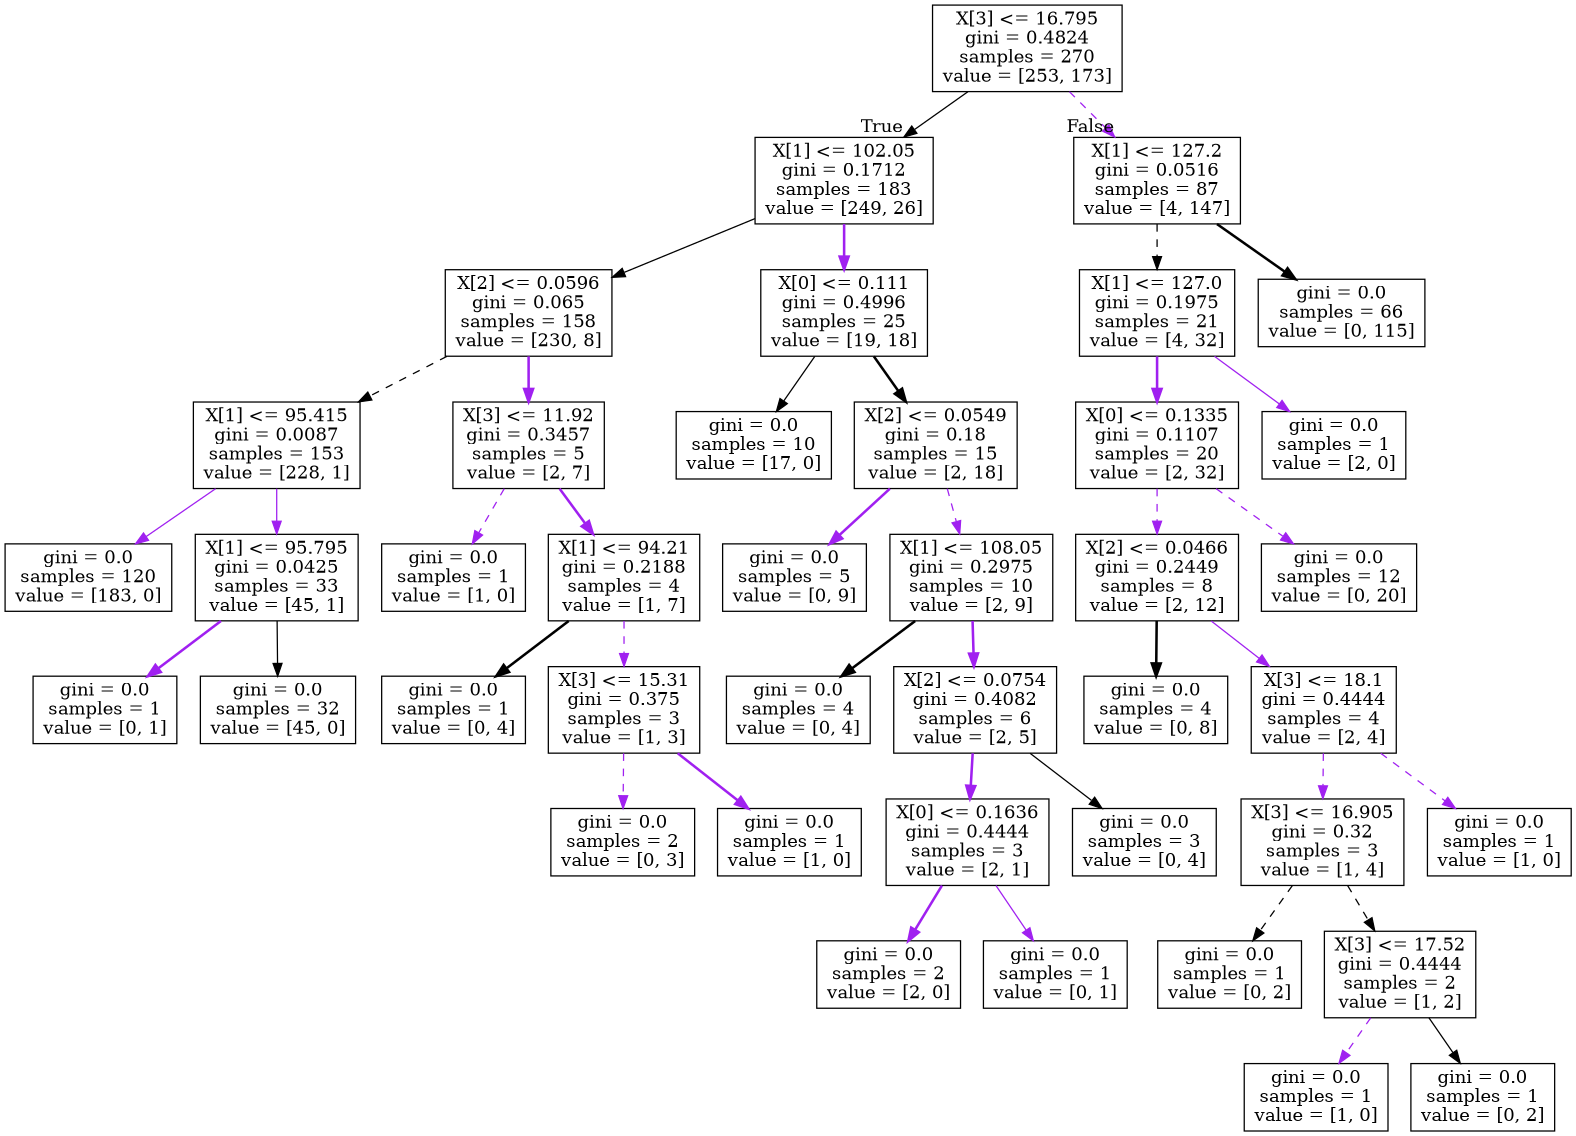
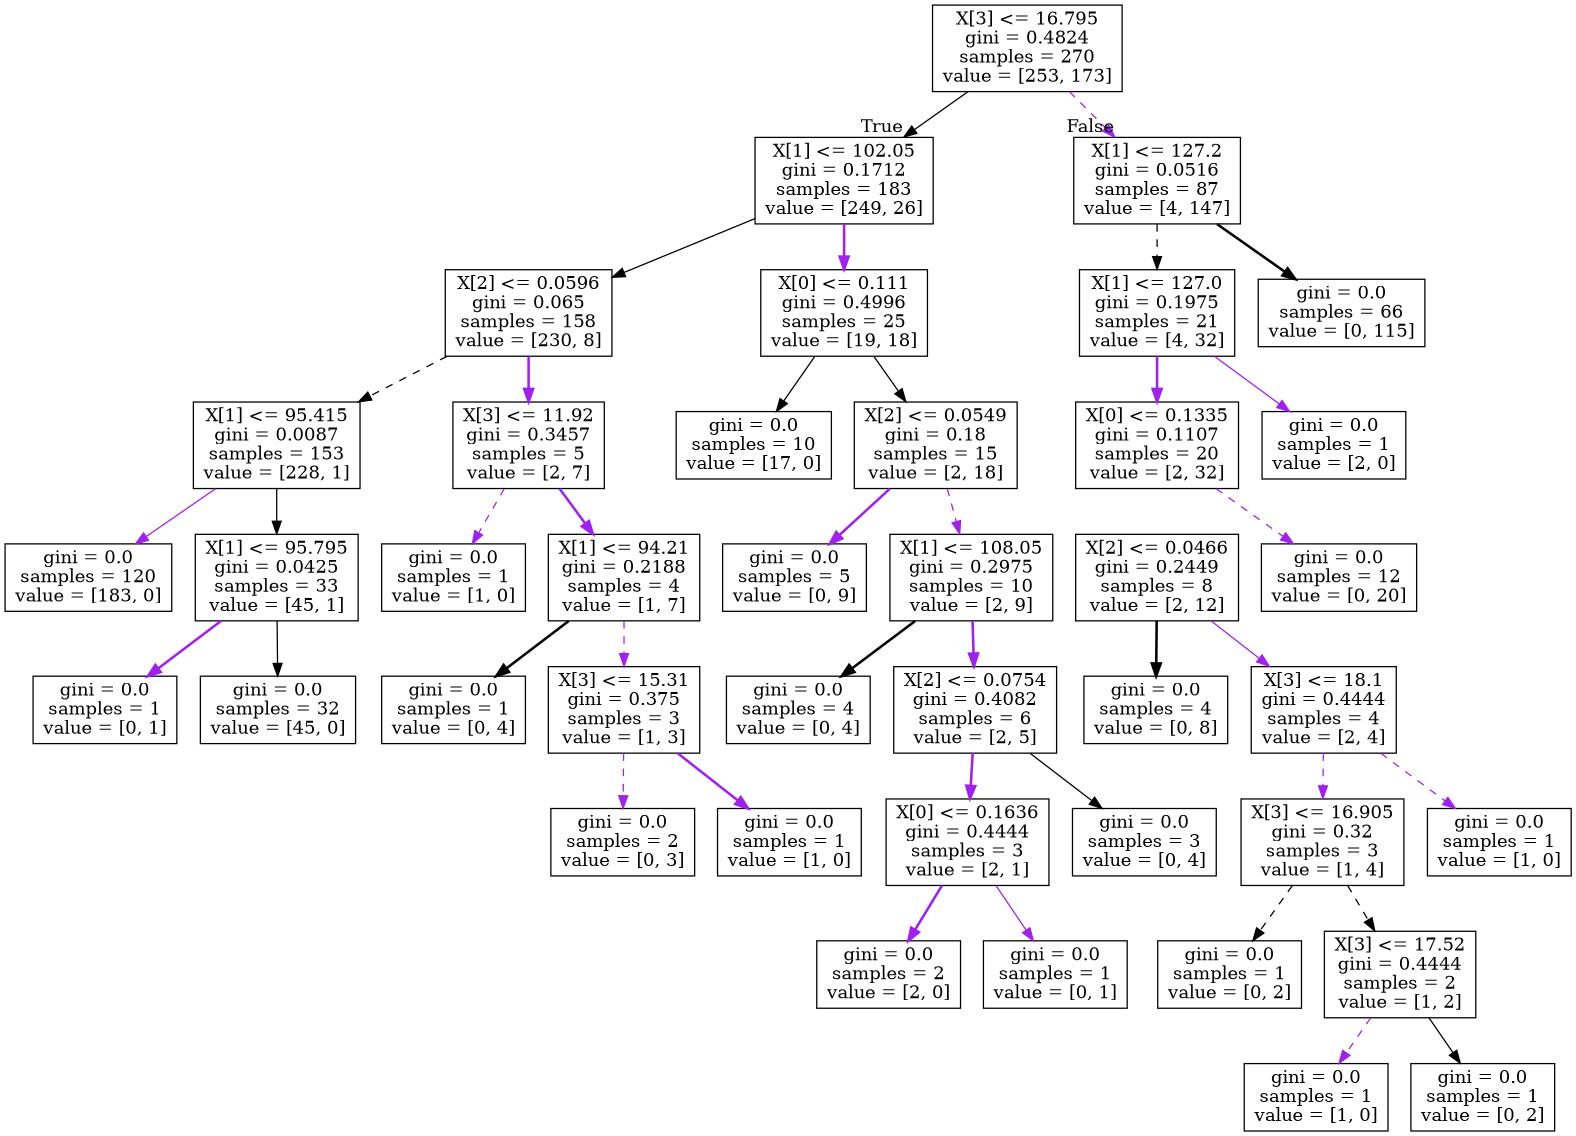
(886, 374) -> (886, 374)
(277, 505) -> (277, 505)
(1157, 505) -> none
